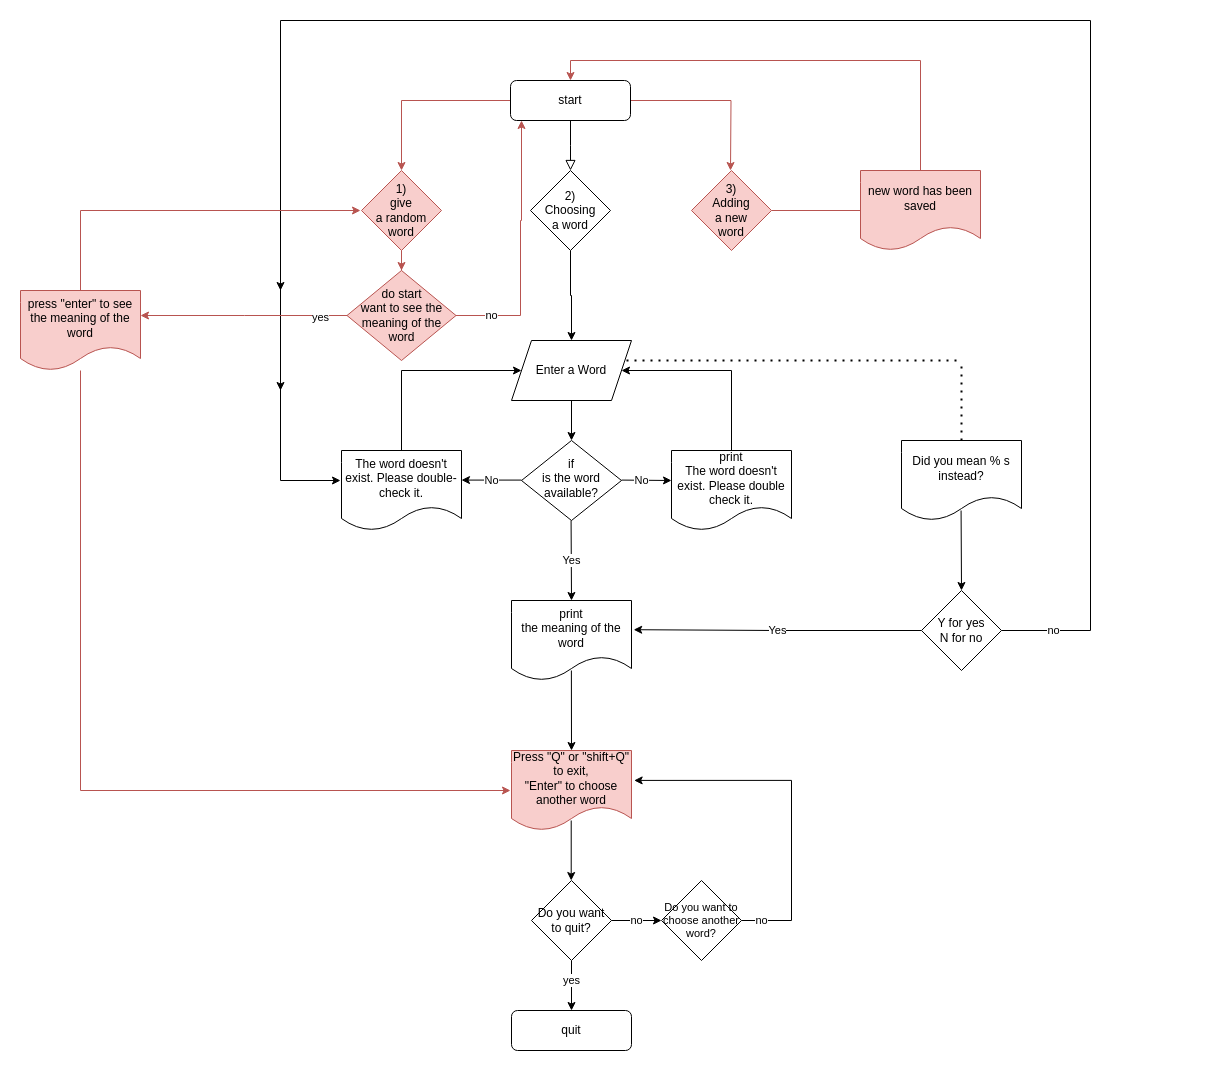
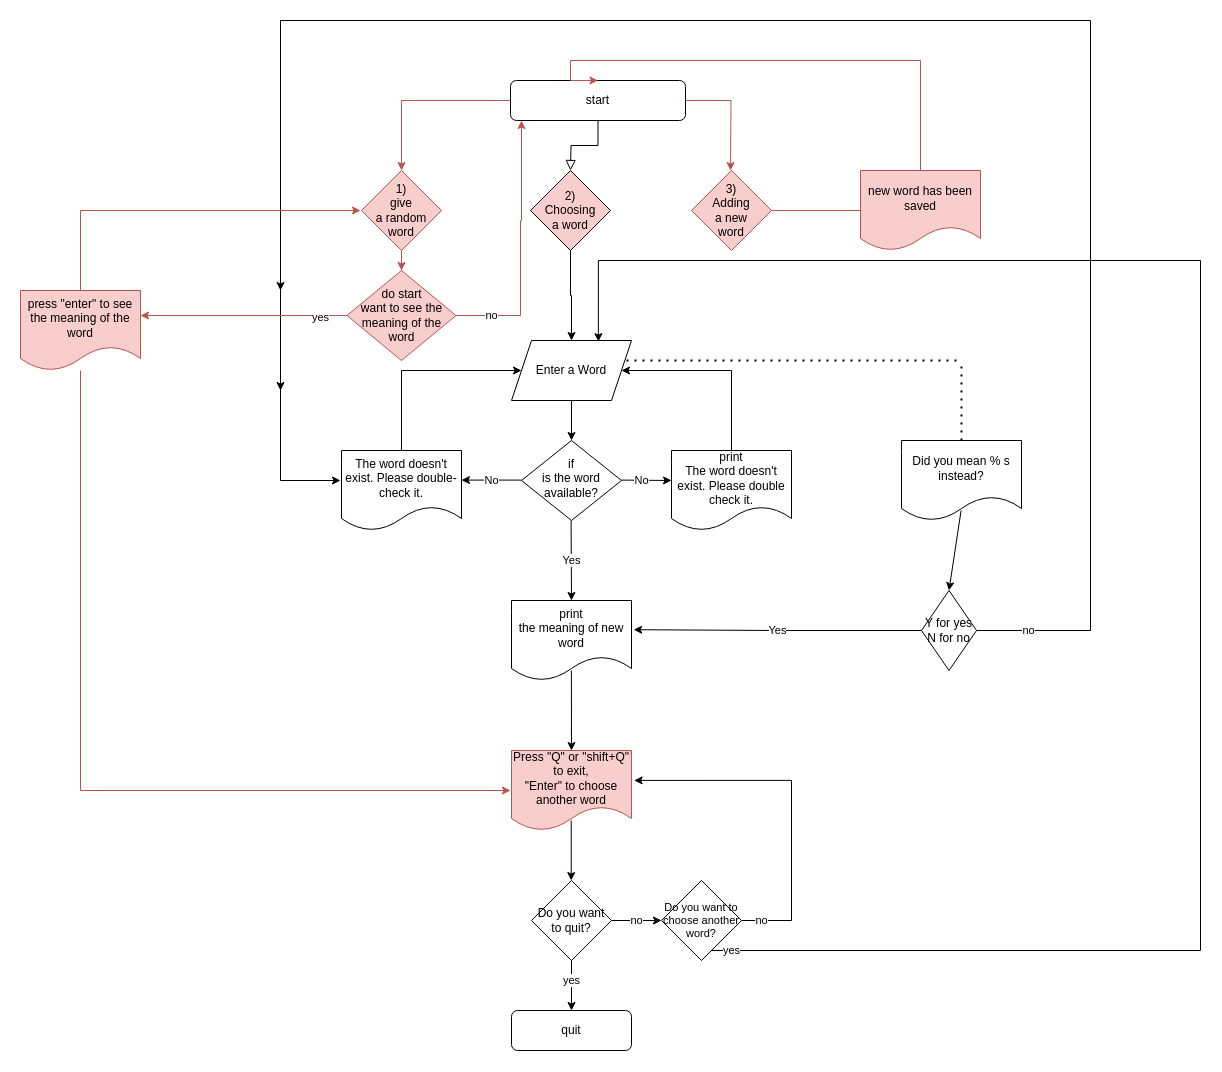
(571, 101) -> (598, 101)
(571, 211) -> (571, 211)
none -> (1201, 513)
(572, 629) -> (572, 629)
(962, 631) -> (949, 631)
